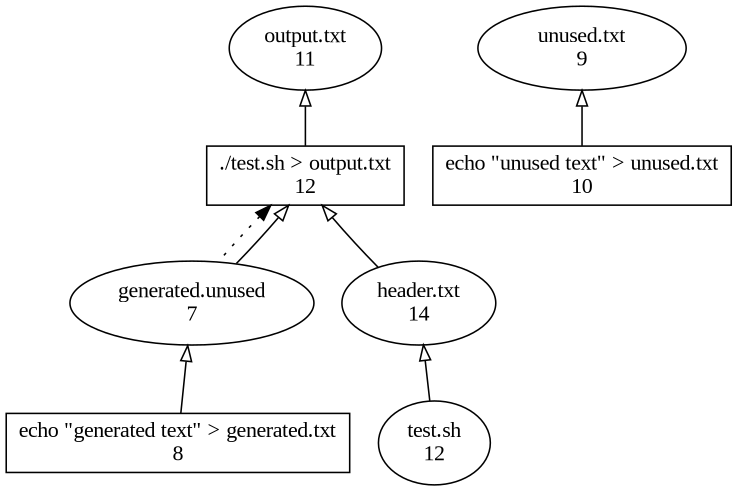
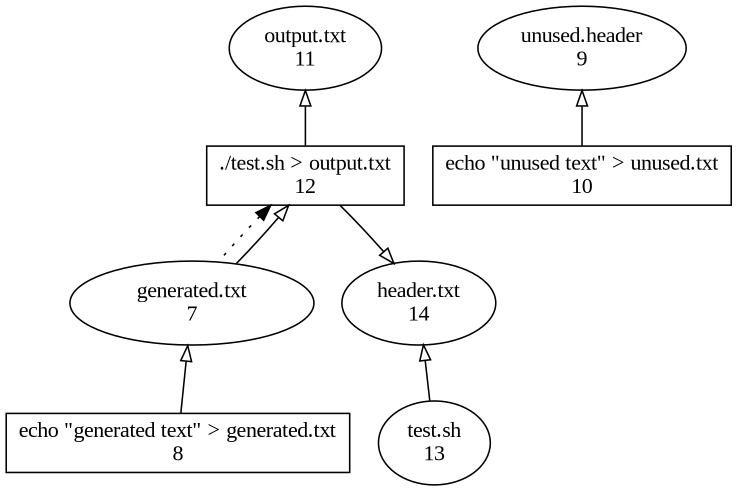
(582, 48) -> (582, 48)
(355, 243) -> (362, 228)
(192, 303) -> (192, 303)
(434, 443) -> (434, 443)
